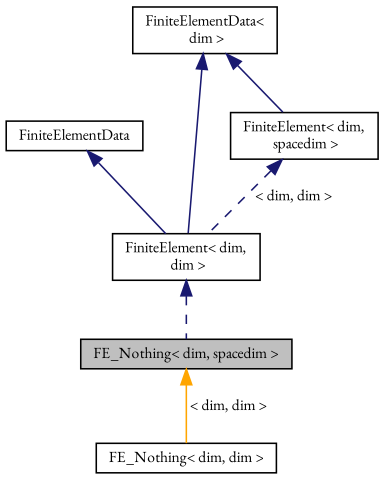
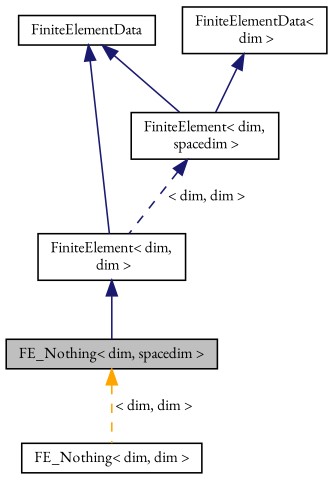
none -> (147, 84)
(195, 151) -> none
(186, 318) -> (112, 318)
(186, 414) -> (112, 414)
